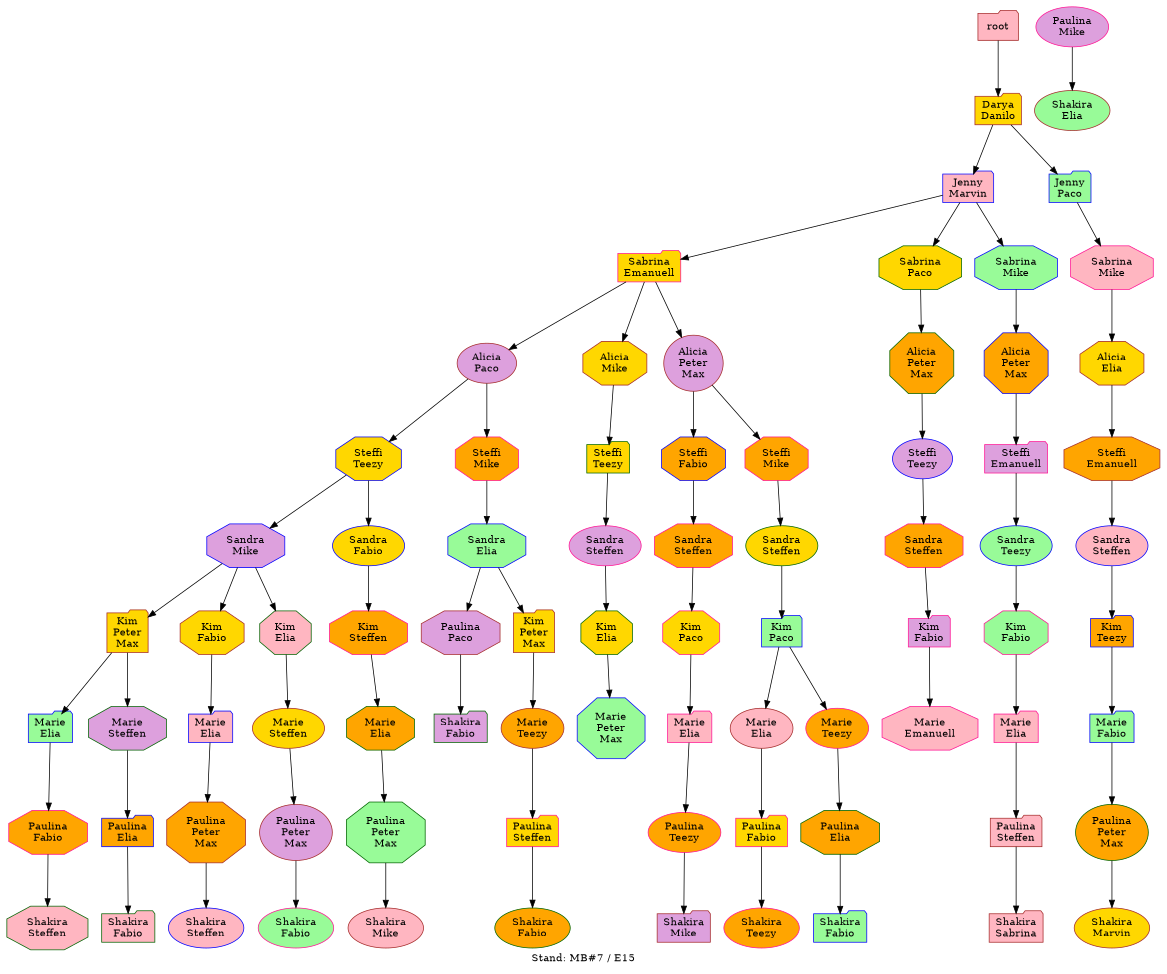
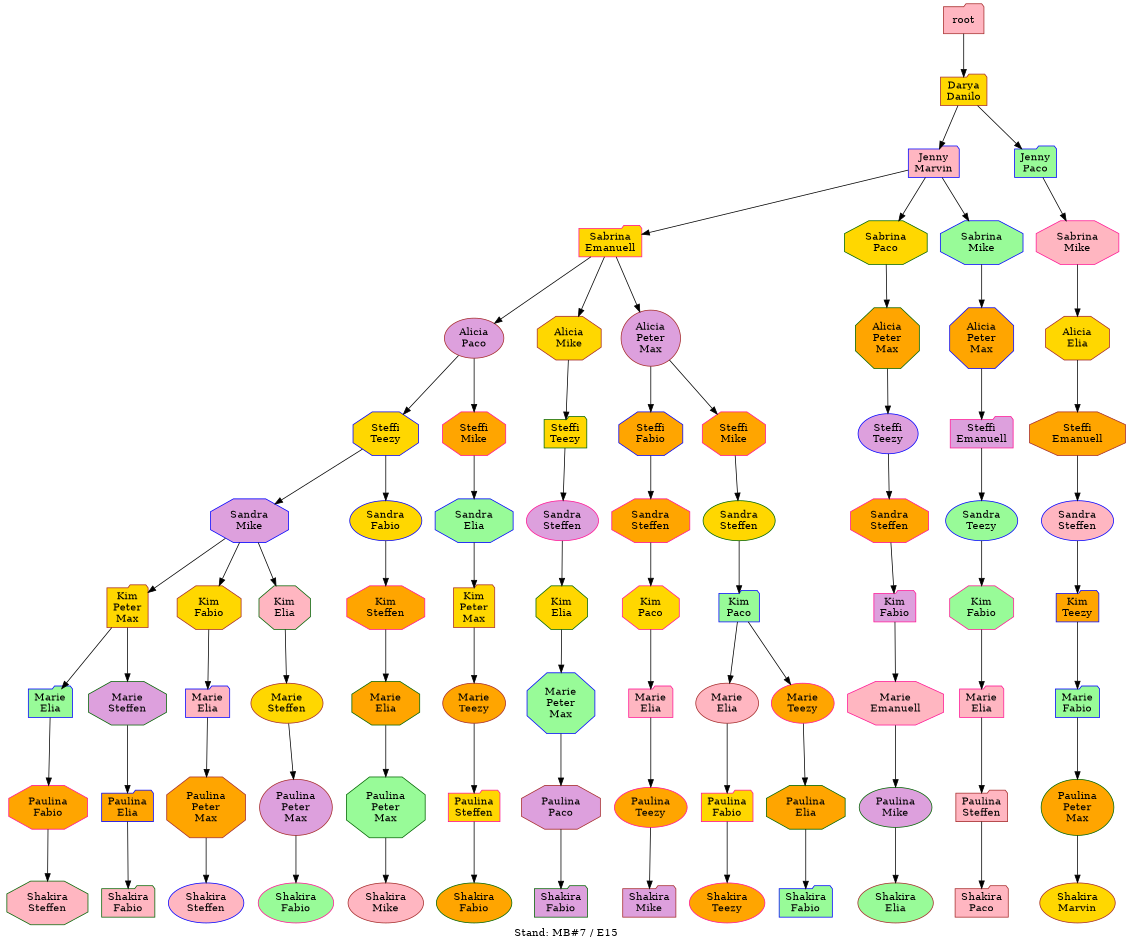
(1072, 27) -> (896, 807)
(475, 586) -> (561, 756)
none -> (896, 752)
(1016, 928) -> (982, 903)
